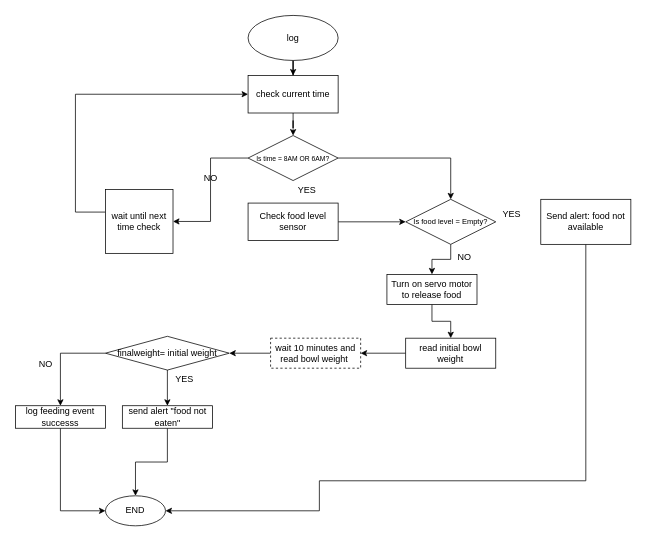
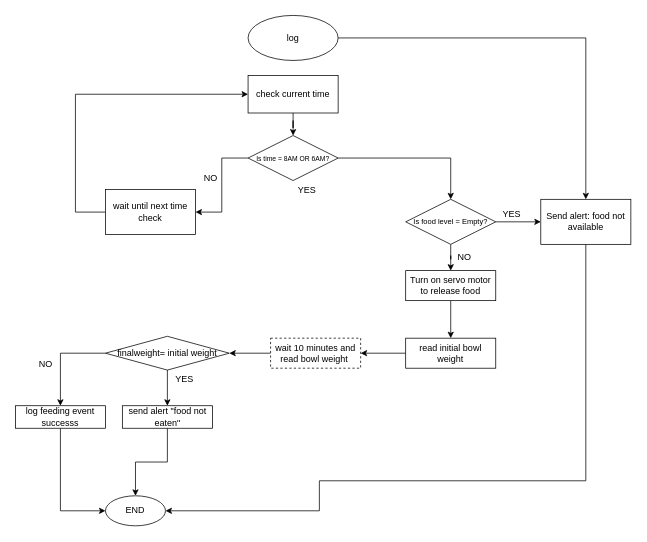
(293, 70) -> (585, 115)
(139, 221) -> (150, 212)
(293, 222) -> none
(369, 222) -> none
none -> (515, 222)
(432, 289) -> (450, 285)
